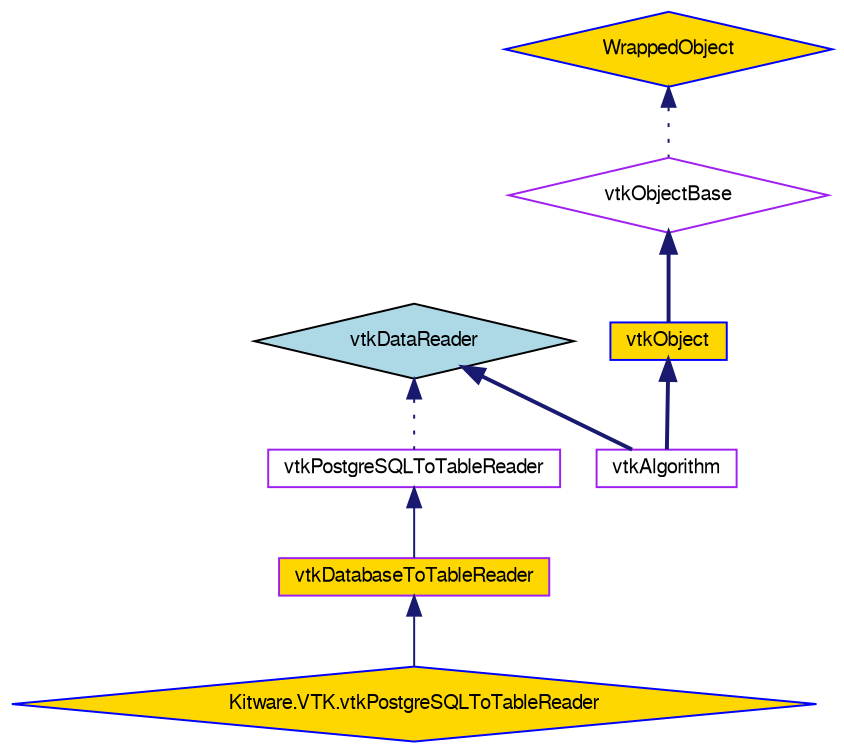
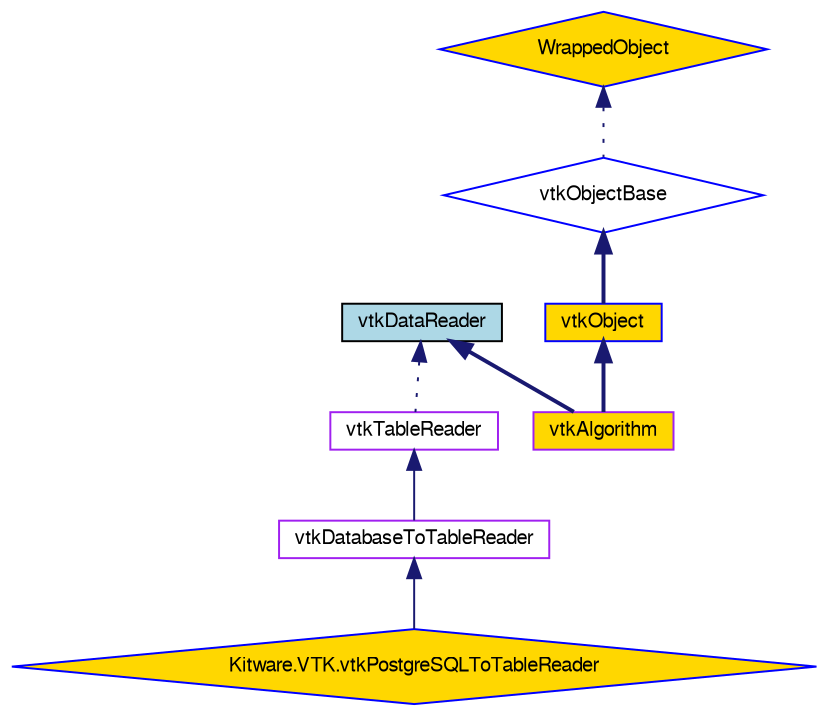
(669, 195) -> (604, 195)
(414, 341) -> (422, 322)
(414, 468) -> (414, 431)
(667, 468) -> (604, 431)
(414, 577) -> (414, 539)
